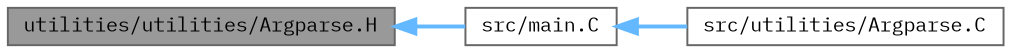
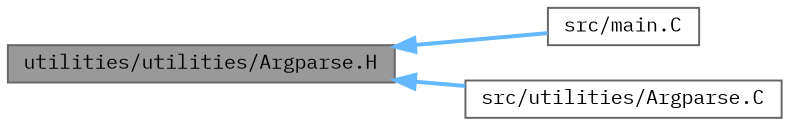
(662, 27) -> (440, 84)
